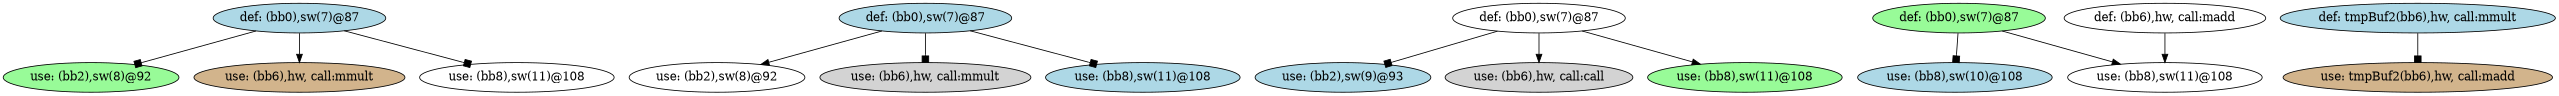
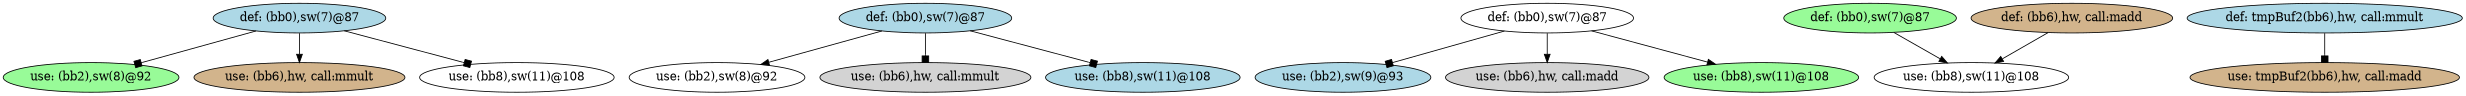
(2165, 18) -> (2072, 18)
(1539, 77) -> (1547, 77)
(1955, 77) -> none
